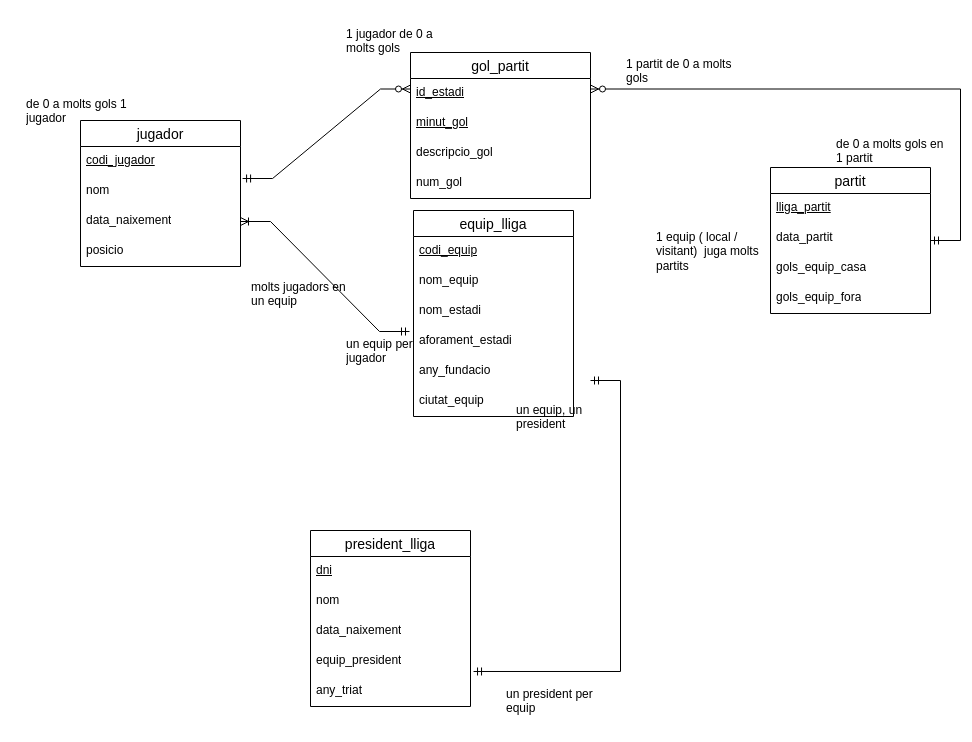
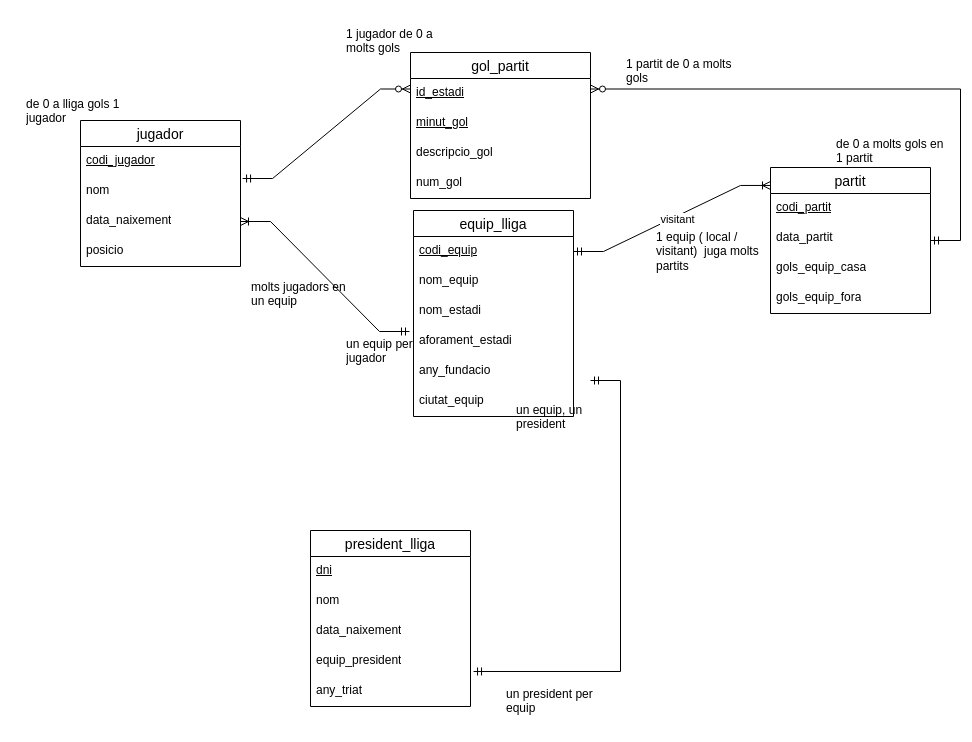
(82, 112) -> (82, 112)
(811, 208) -> (810, 208)
none -> (673, 218)
